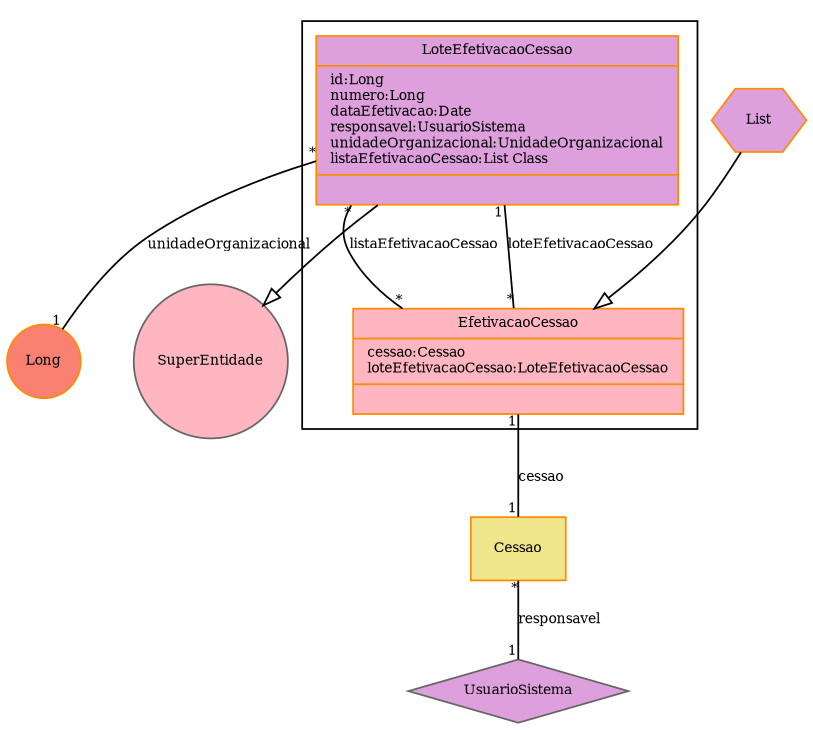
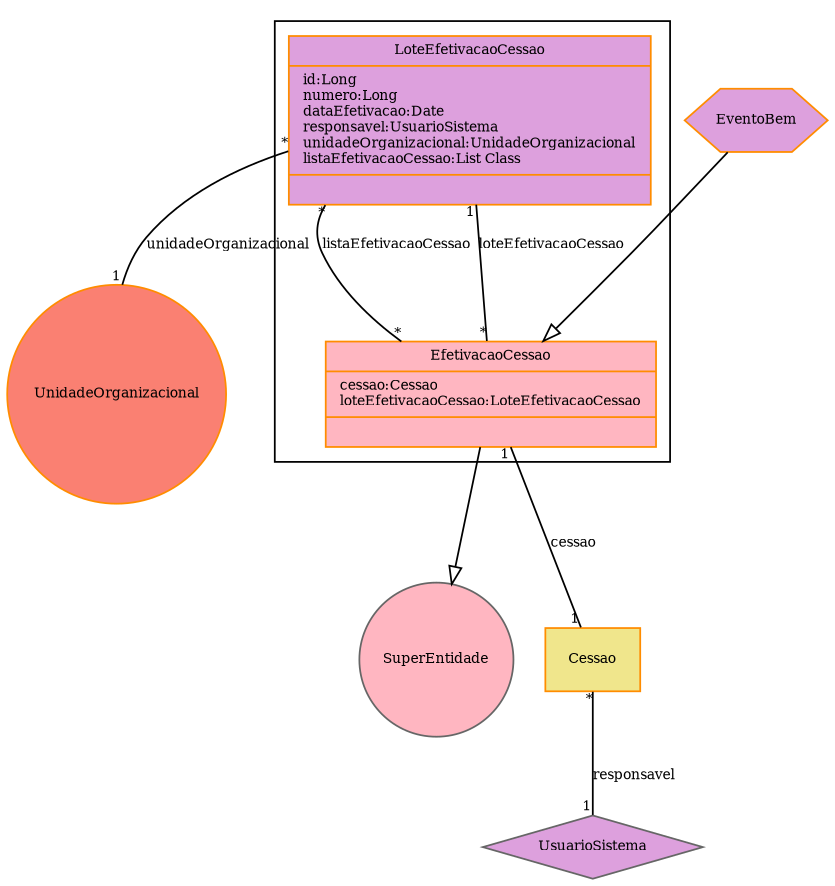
(759, 120) -> (756, 120)
(326, 247) -> (468, 507)
(44, 361) -> (117, 394)
